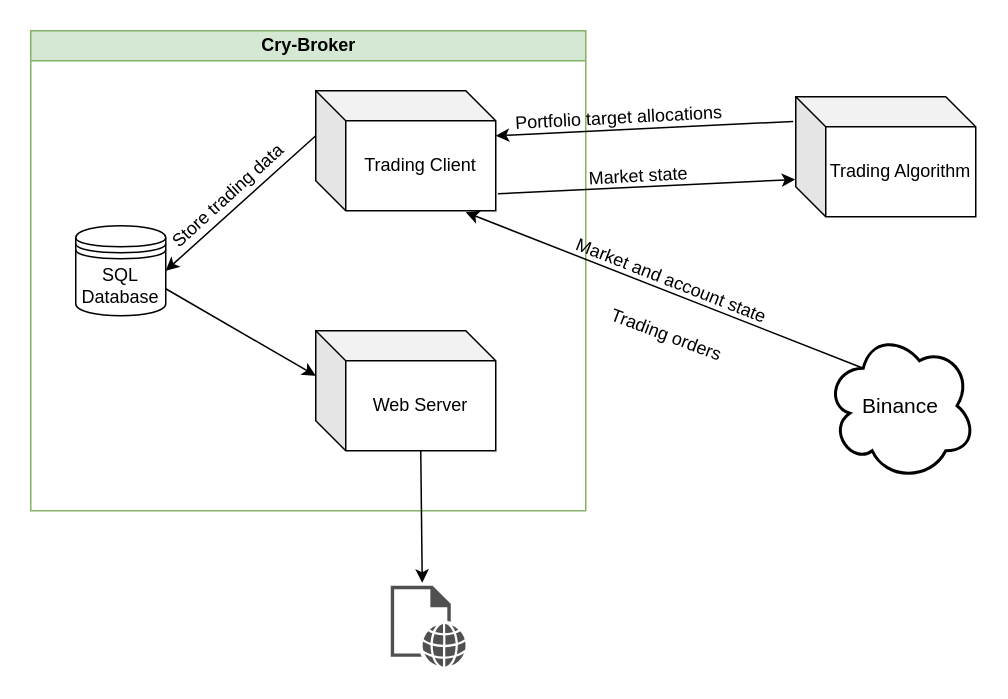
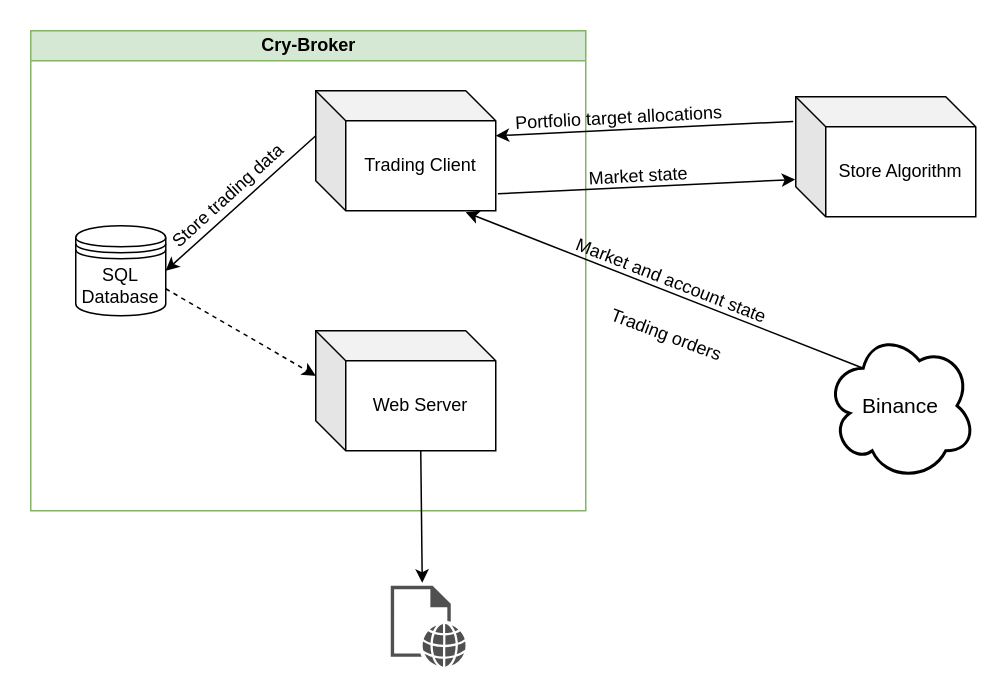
(901, 172) -> (901, 172)
(237, 330) -> (237, 330)
